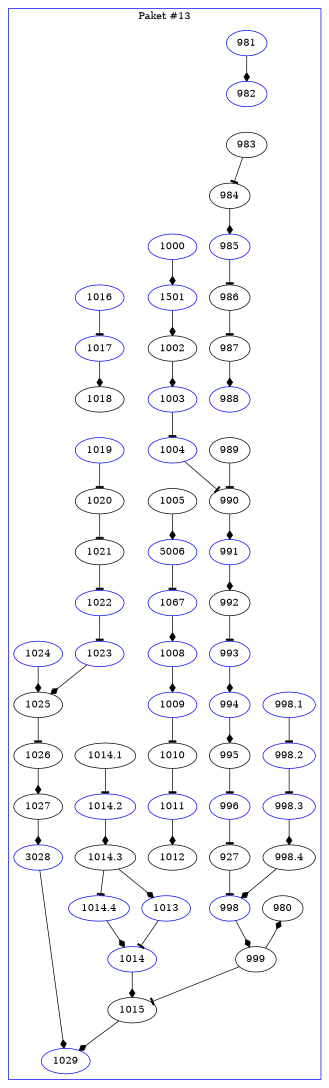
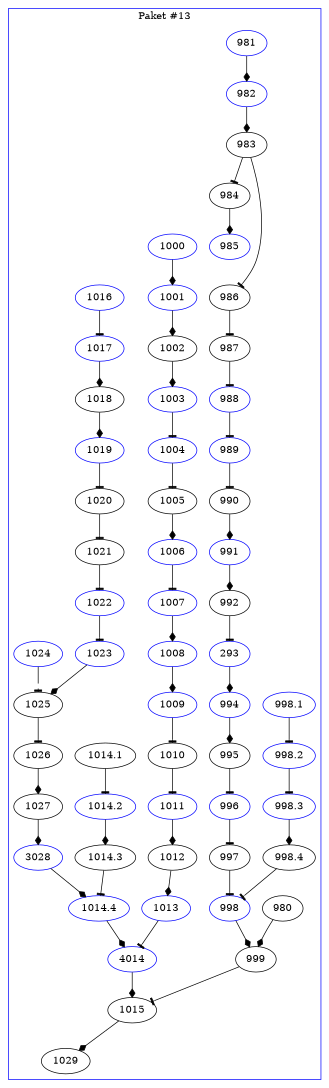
none -> (247, 115)
(230, 270) -> (261, 222)
(172, 298) -> (172, 298)
(230, 372) -> (230, 372)
none -> (100, 421)
none -> (230, 423)
(230, 450) -> (230, 450)
(200, 475) -> (172, 474)
(172, 552) -> (172, 552)
(172, 603) -> (172, 603)
(230, 654) -> (230, 654)
(38, 675) -> (38, 675)
(230, 858) -> (230, 858)
(133, 881) -> (170, 879)
(261, 882) -> (261, 882)
(271, 939) -> (267, 929)
(51, 955) -> (65, 880)
(132, 959) -> (132, 959)
(66, 1061) -> (66, 1061)
